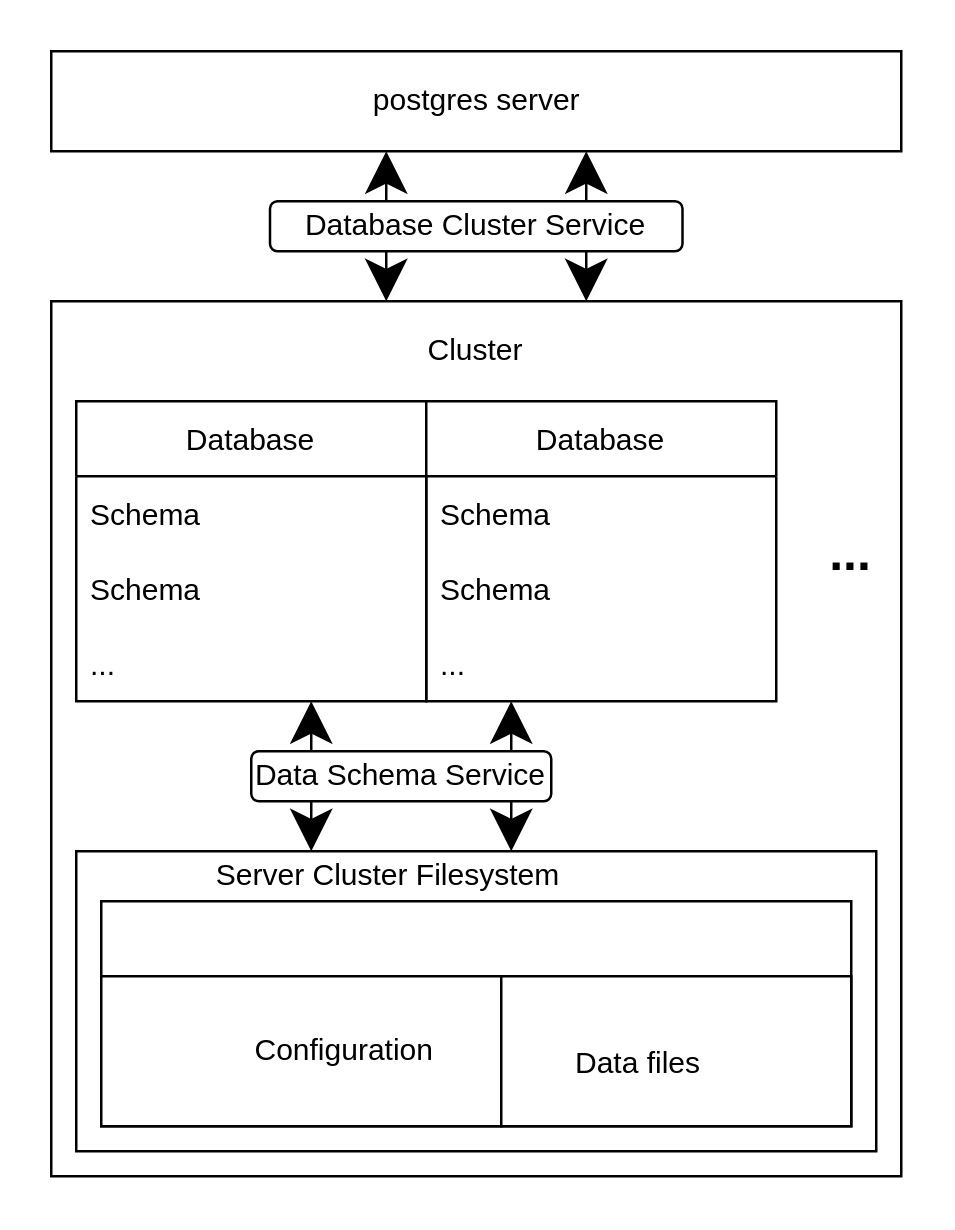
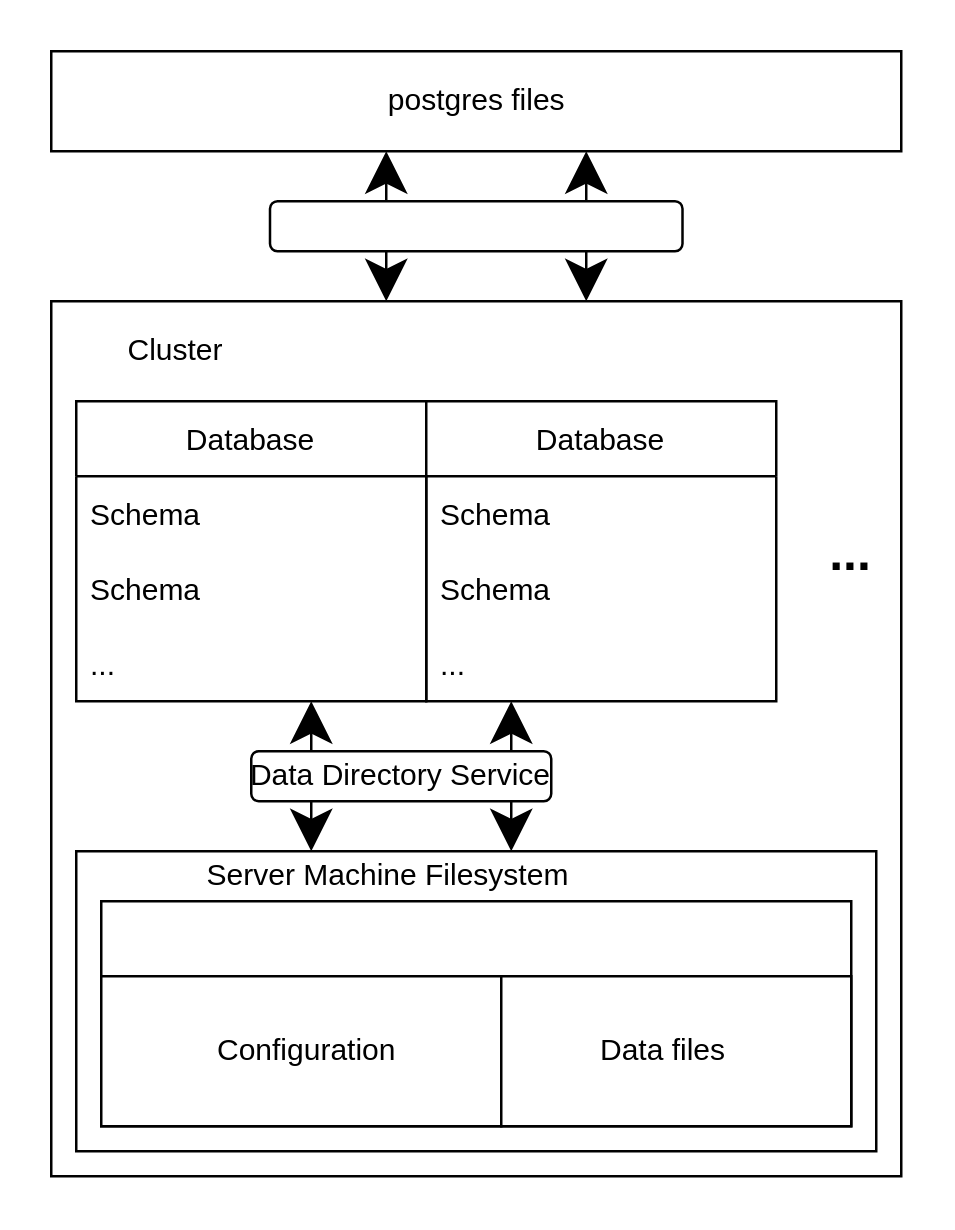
(478, 101) -> (478, 101)
(476, 226) -> none
(476, 351) -> (176, 351)
(401, 776) -> (401, 776)
(389, 876) -> (389, 876)
(345, 1051) -> (308, 1051)
(639, 1064) -> (664, 1051)
